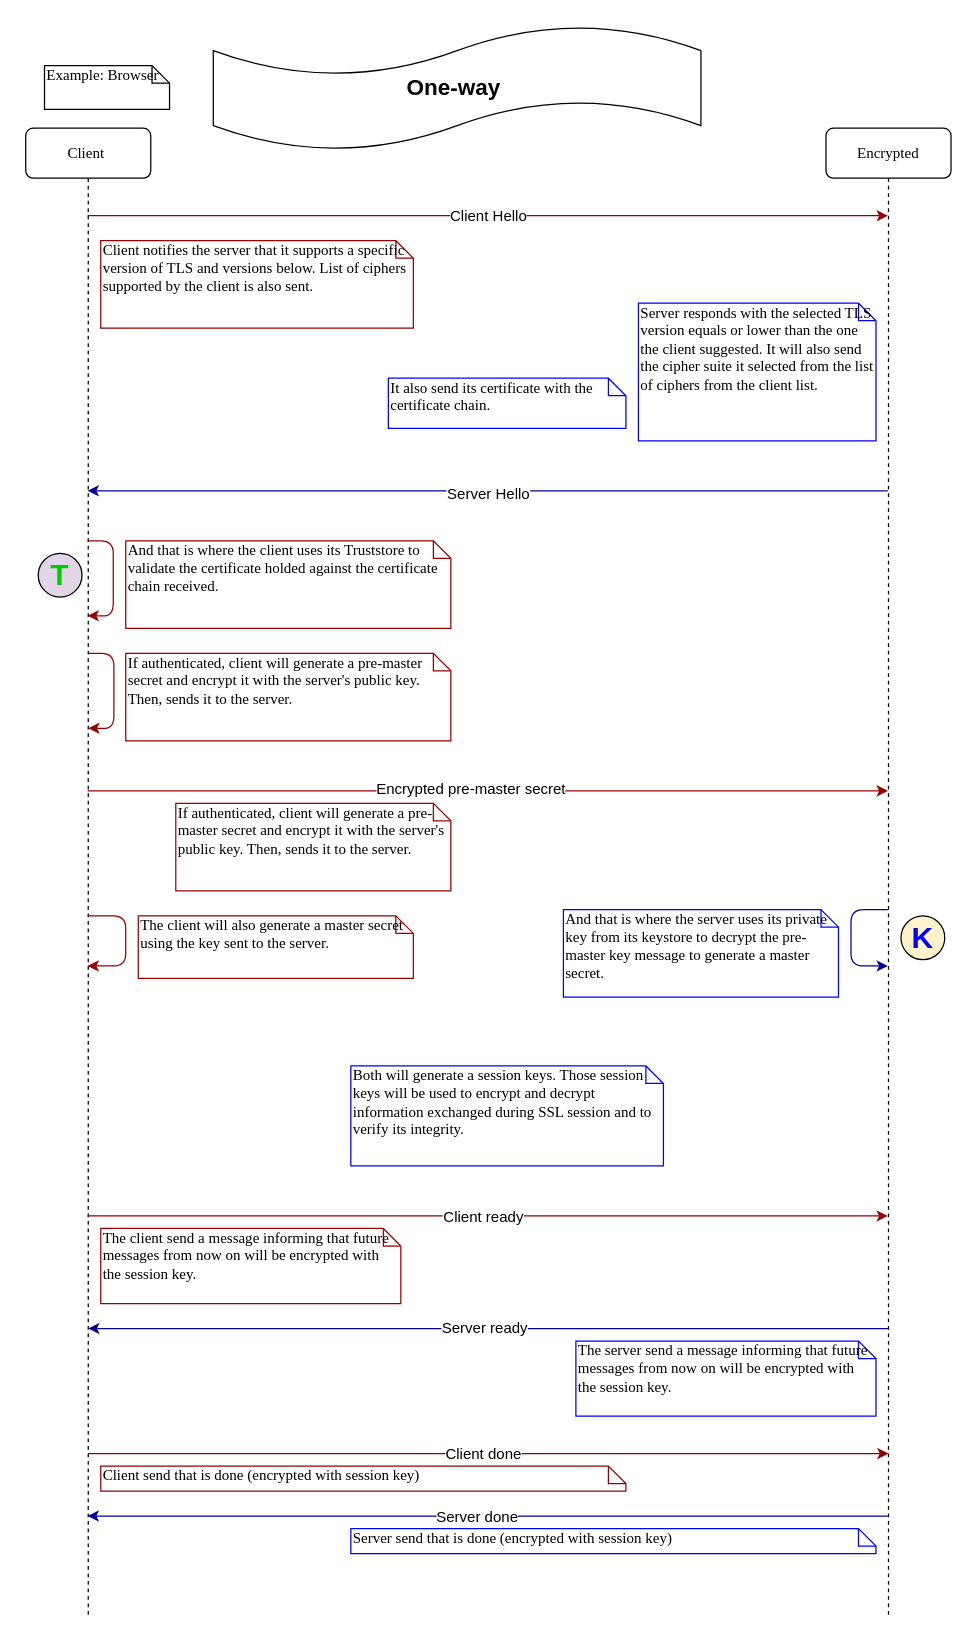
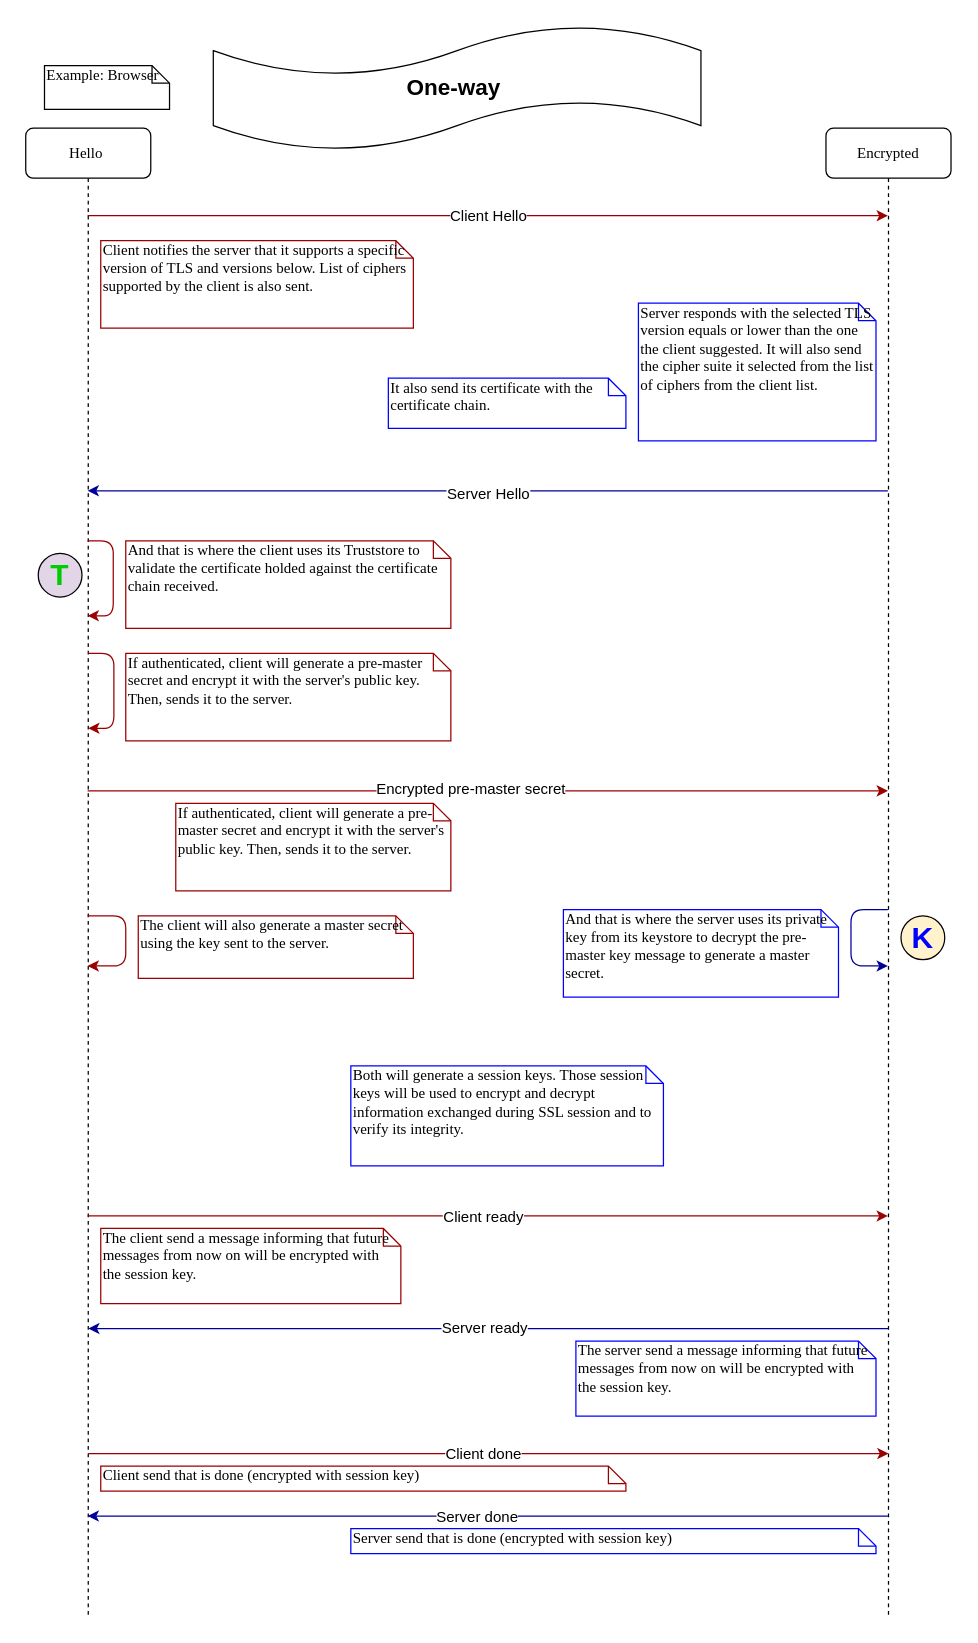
(88, 153) -> (88, 153)
